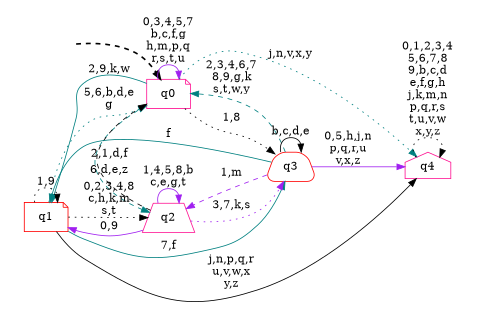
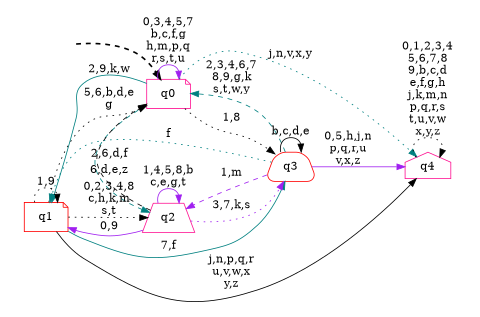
(80, 130) -> (80, 130)
(149, 141) -> (149, 141)
(109, 154) -> (109, 154)
